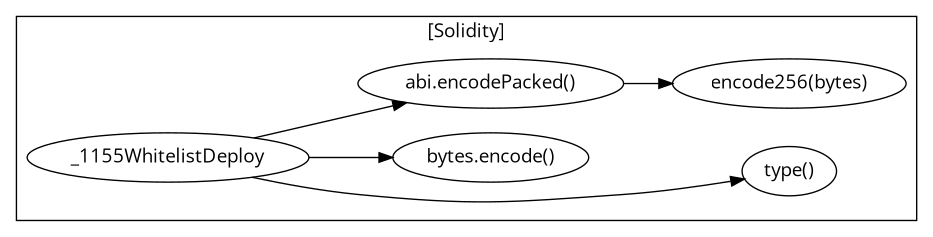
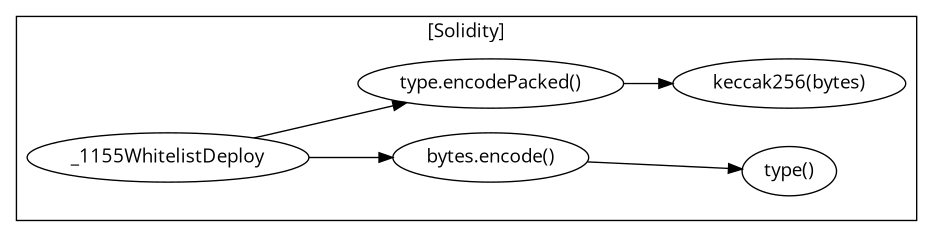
(491, 84) -> (491, 84)
(789, 84) -> (789, 84)
(491, 202) -> (658, 165)
